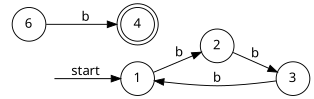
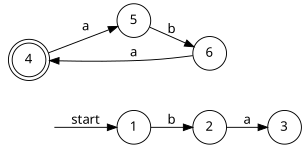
(86, 17) -> (134, 53)
none -> (134, 21)
(255, 54) -> (247, 120)
(220, 86) -> none
